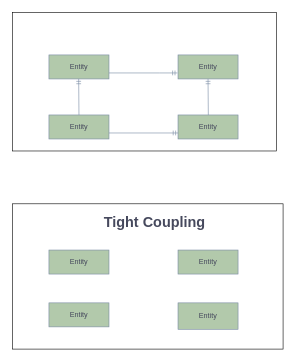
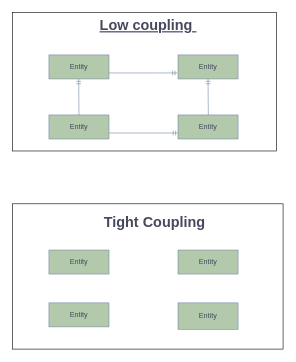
none -> (148, 26)
